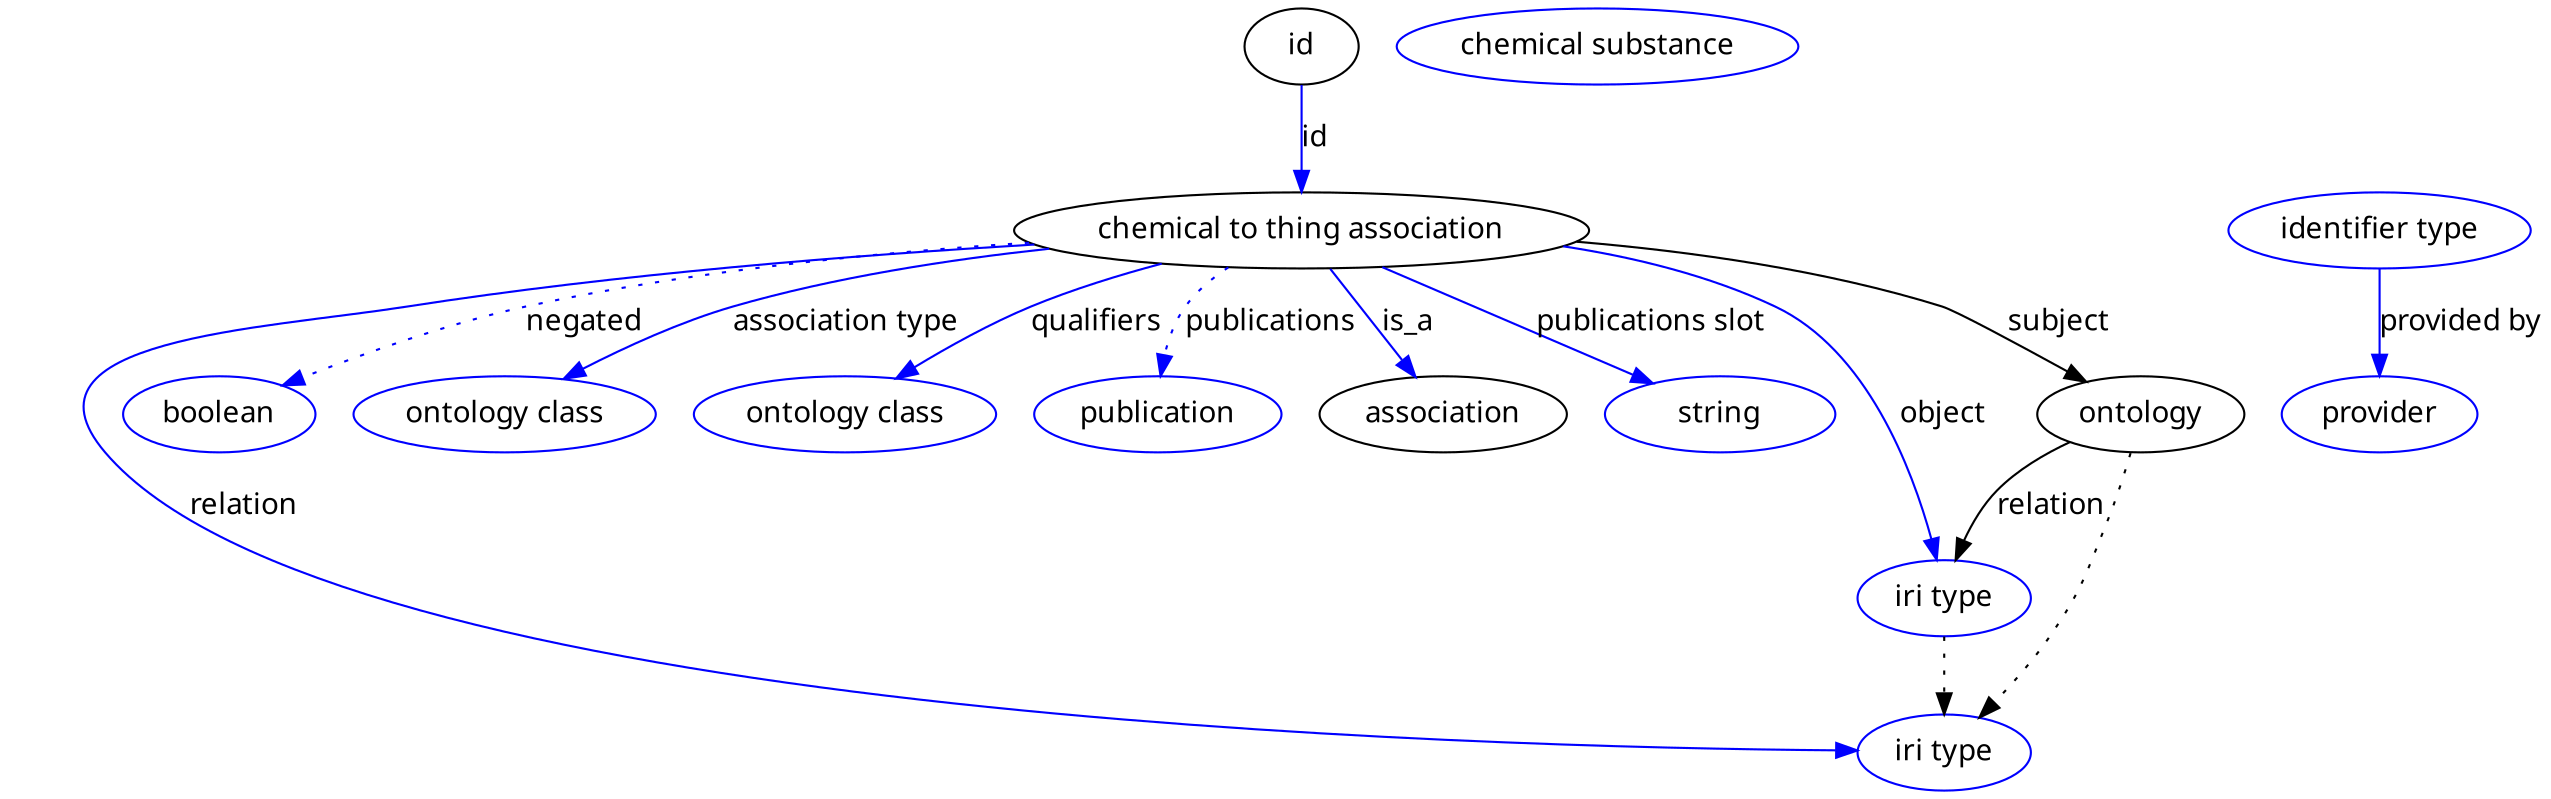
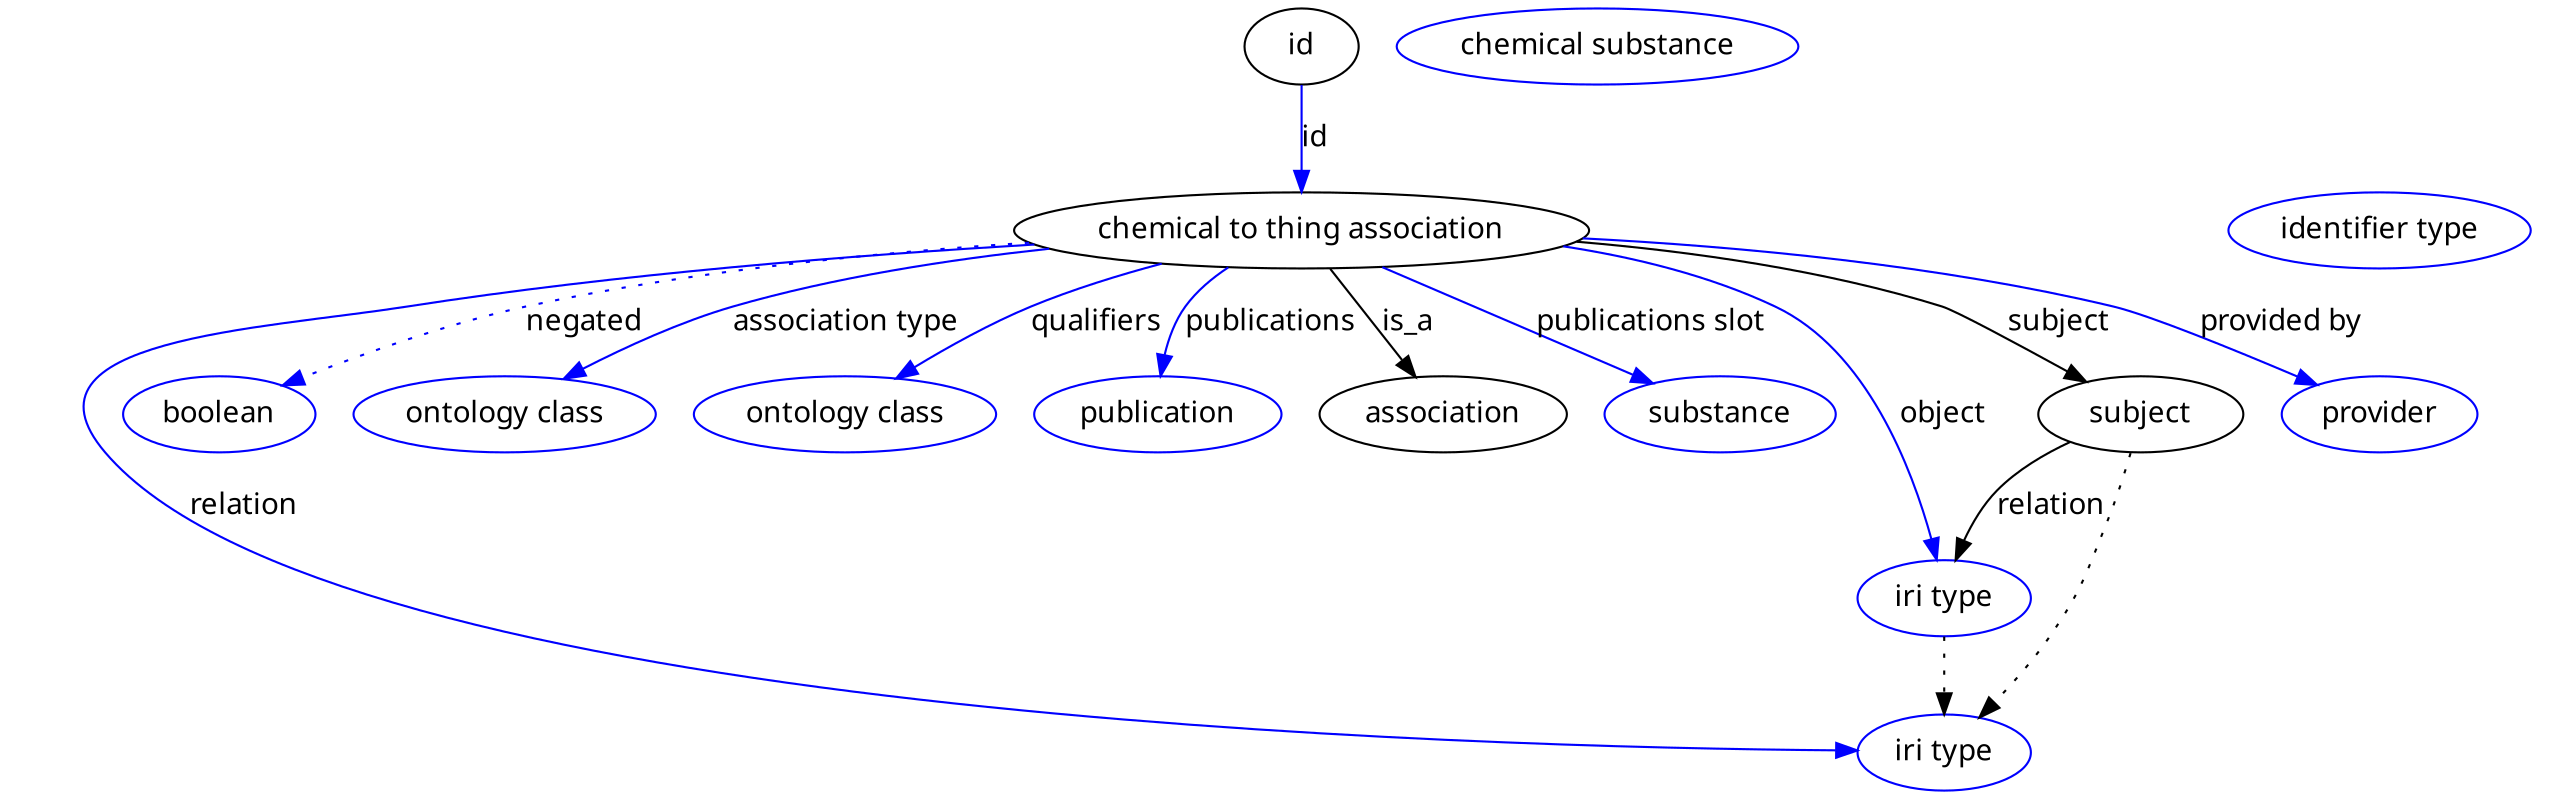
(1187, 304) -> (1187, 304)
(2380, 312) -> (1947, 275)
(1366, 314) -> (1366, 314)
(1720, 414) -> (1720, 414)
(2141, 414) -> (2141, 414)
